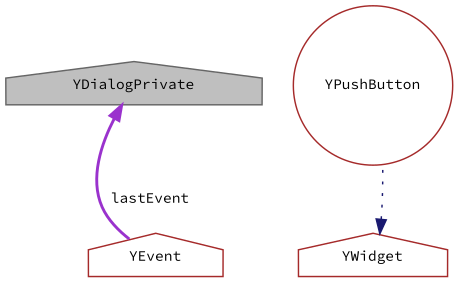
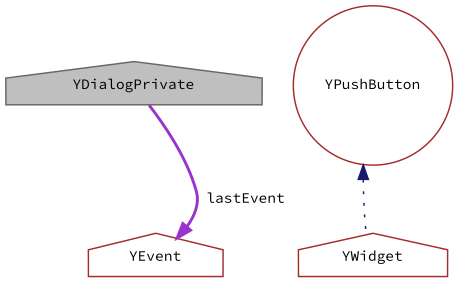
(97, 183) -> (185, 163)
(383, 192) -> (364, 207)
